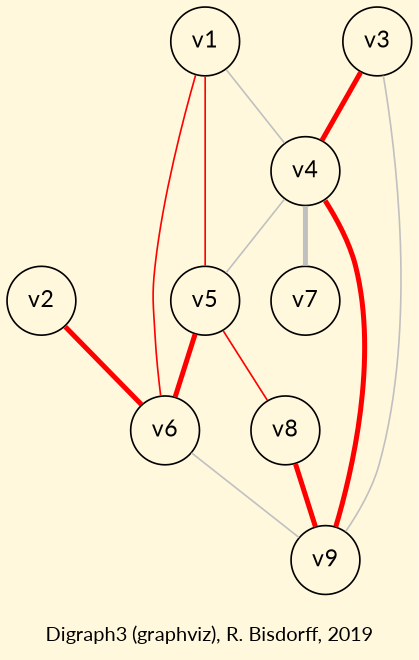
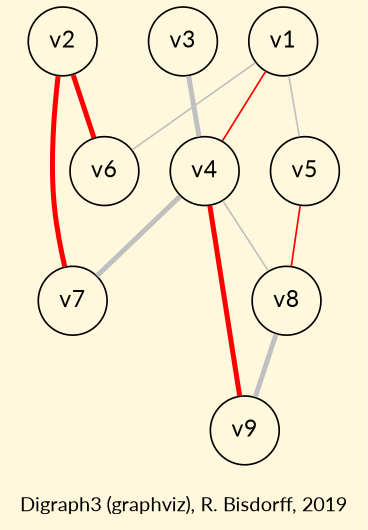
(255, 106) -> (244, 106)
(341, 106) -> (192, 94)
(205, 171) -> (294, 106)
none -> (53, 172)
(159, 234) -> (203, 100)
(255, 236) -> (245, 236)
(400, 308) -> none
(185, 366) -> none
(245, 495) -> none
(305, 495) -> (266, 366)
